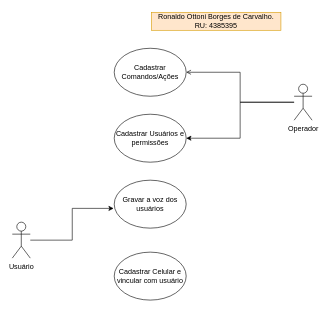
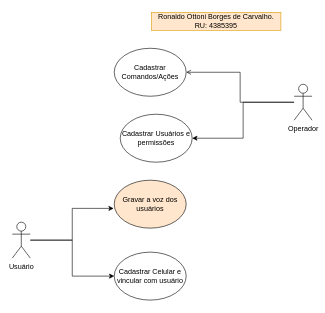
(150, 138) -> (156, 138)
(150, 204) -> (150, 204)
none -> (72, 275)
